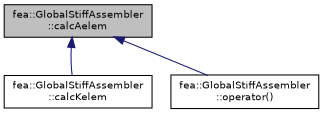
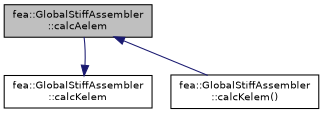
(71, 62) -> (85, 51)
(245, 92) -> (245, 92)
